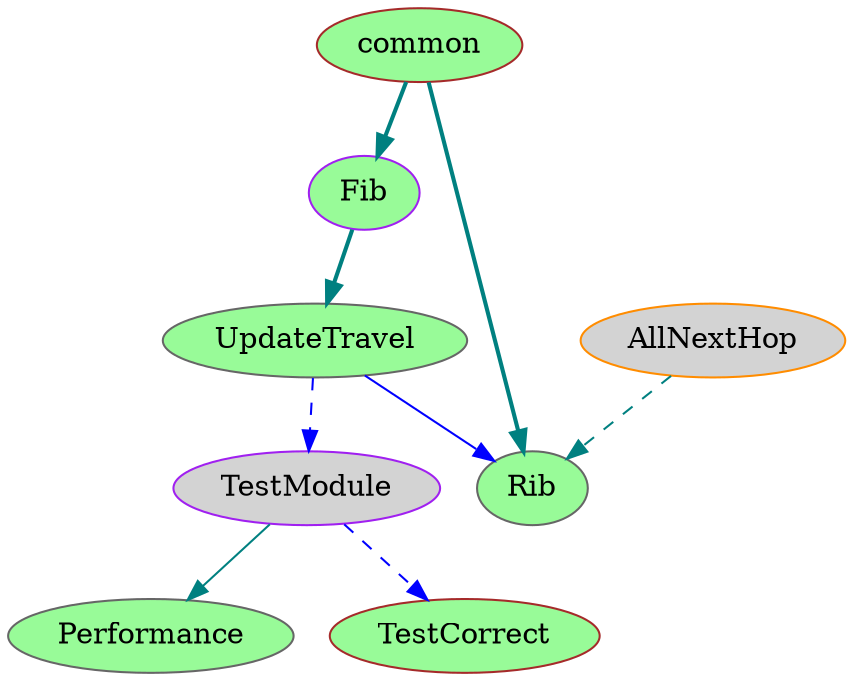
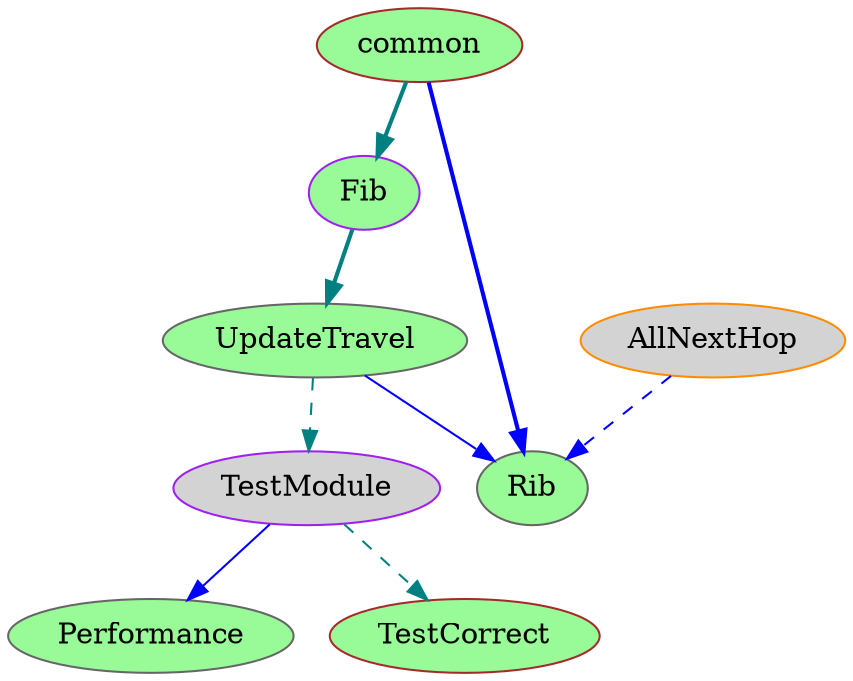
(473, 257) -> (473, 257)
(311, 404) -> (311, 404)
(627, 411) -> (627, 411)
(236, 555) -> (236, 555)
(378, 555) -> (378, 555)
